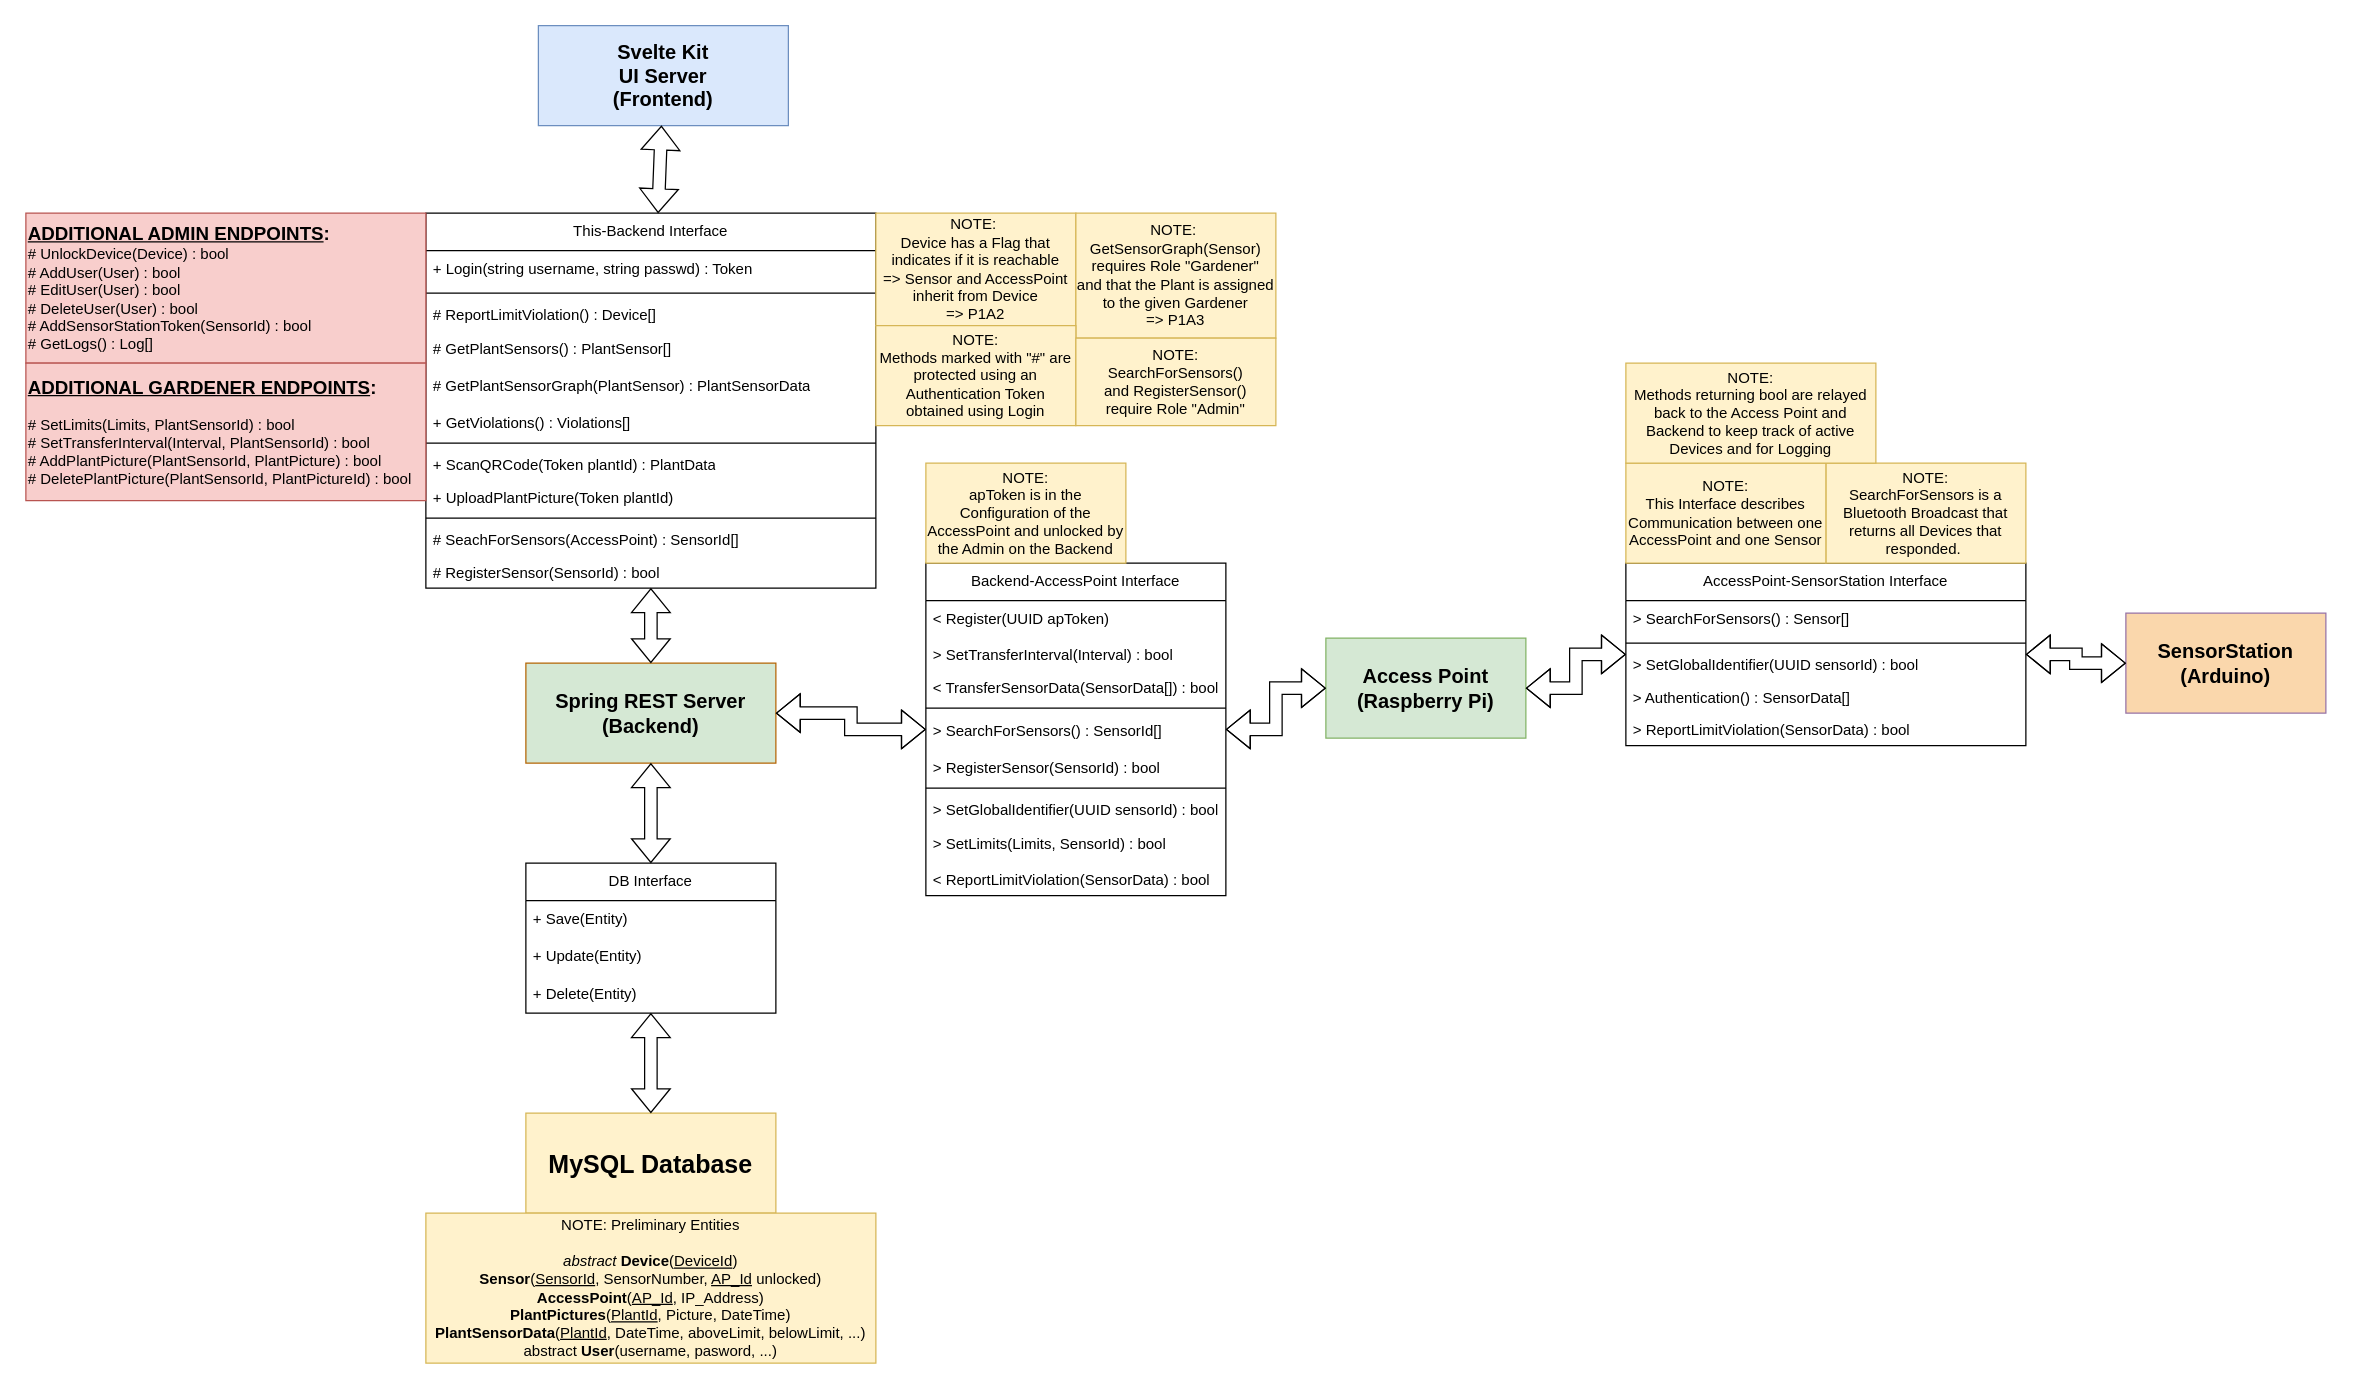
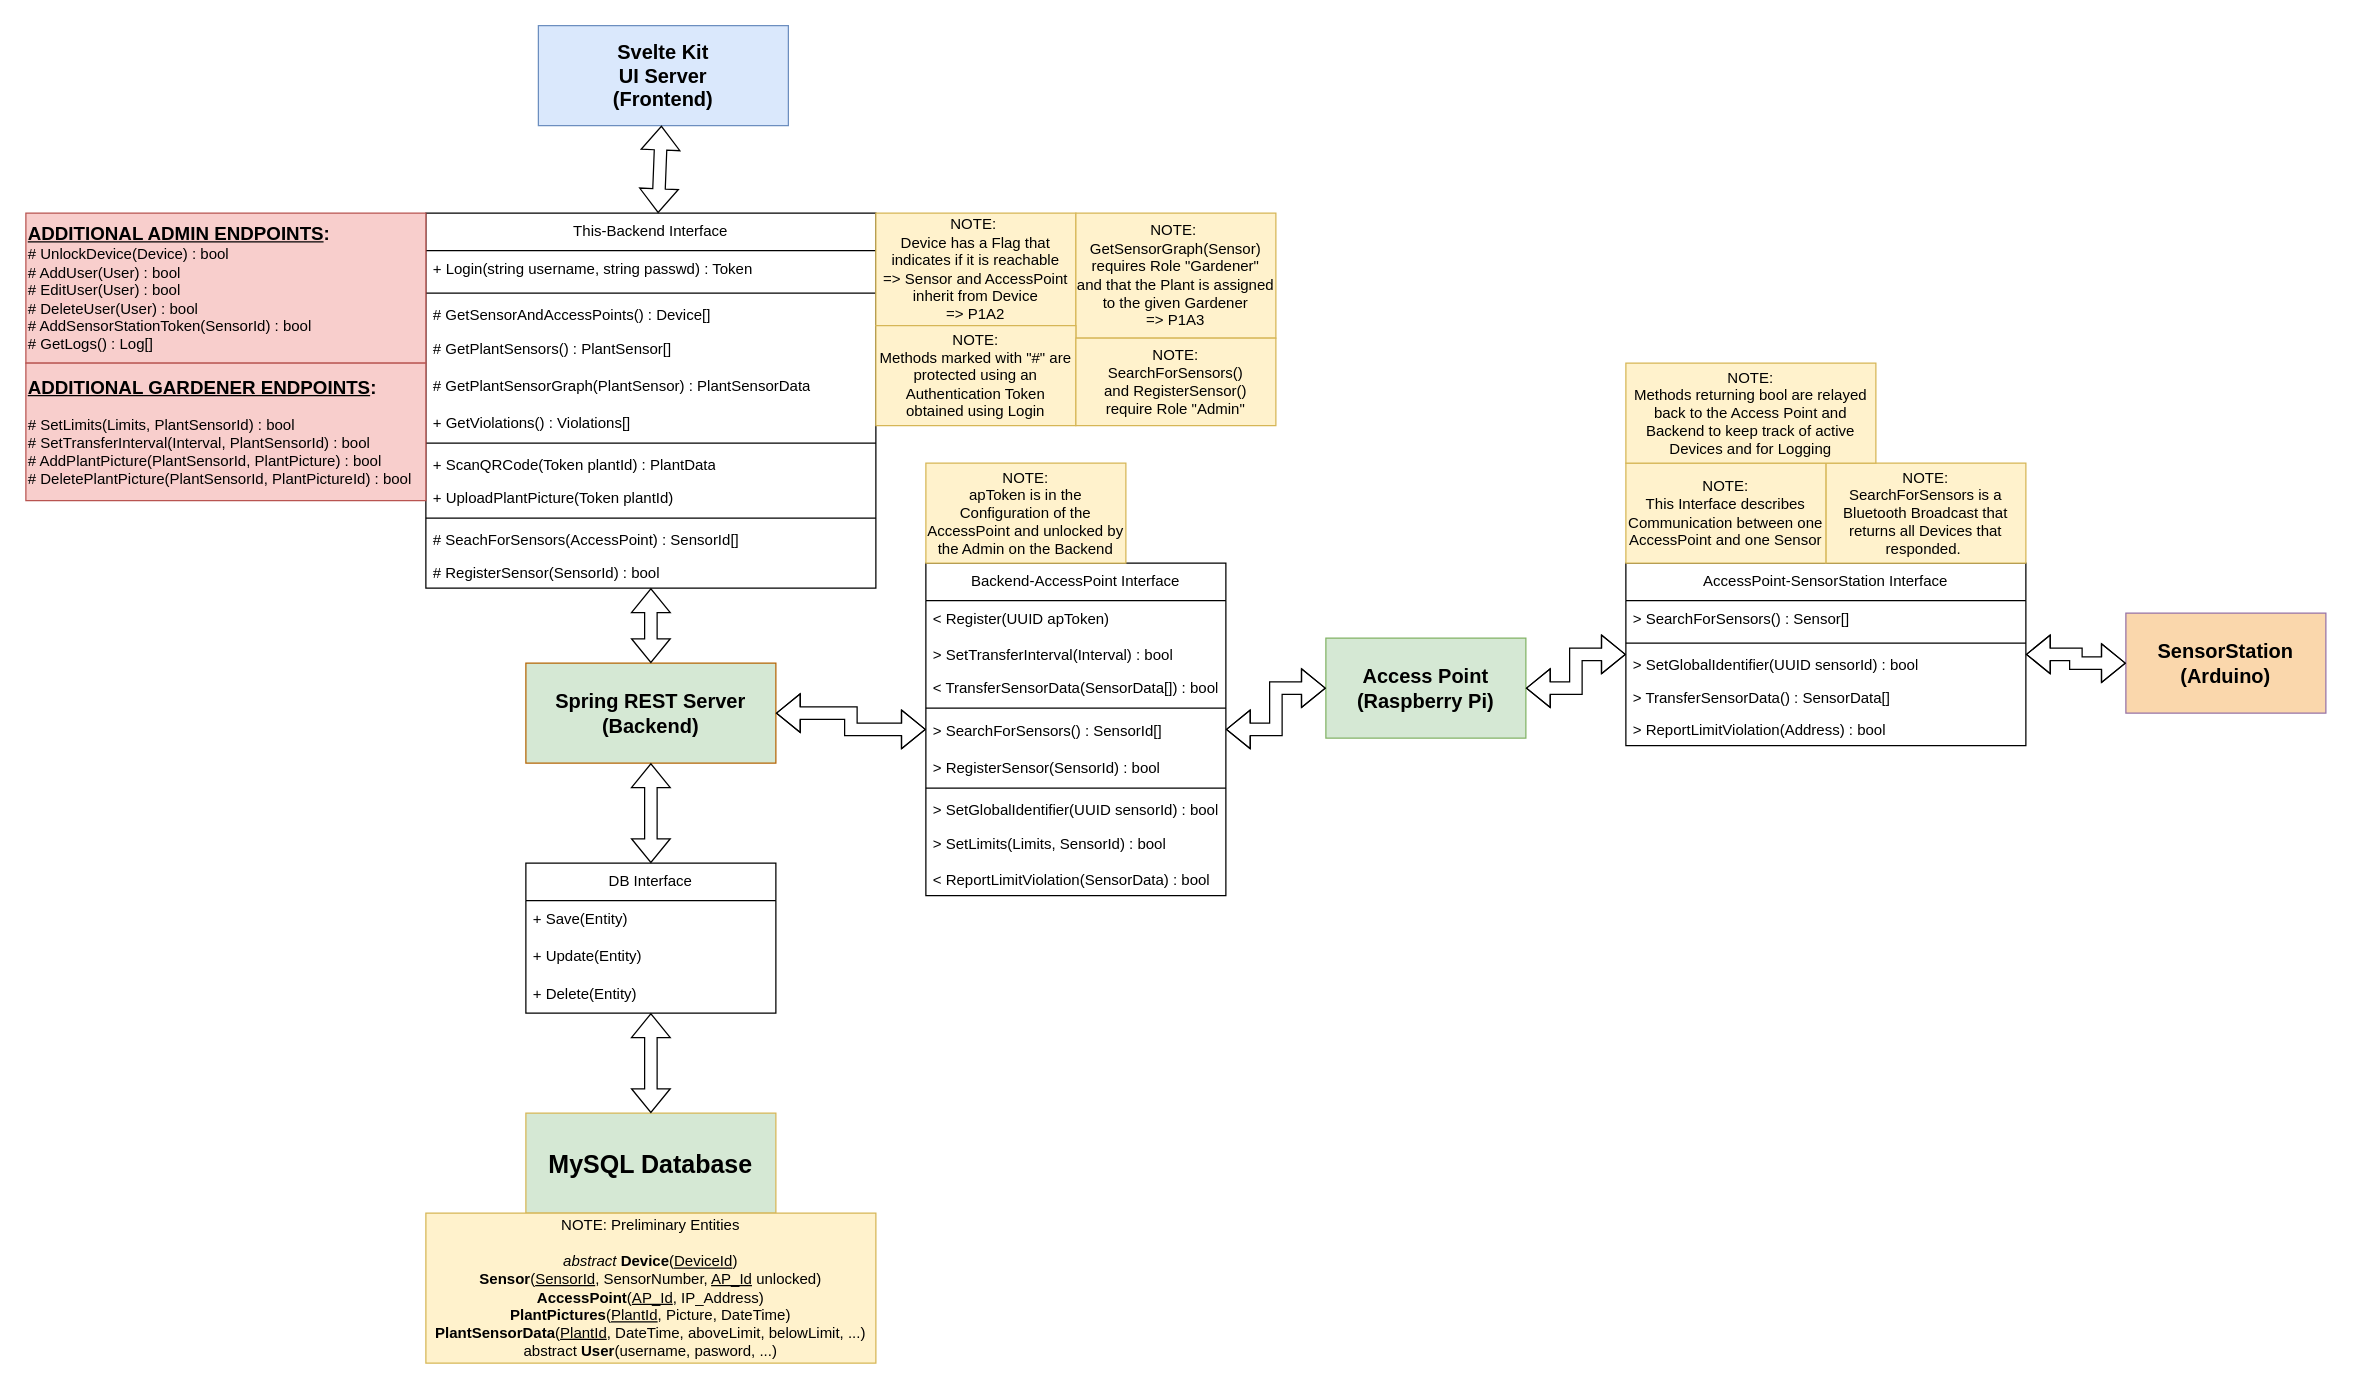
(561, 316) -> (585, 316)
(1760, 698) -> (1781, 698)
(1786, 731) -> (1773, 731)
(651, 1163) -> (651, 1163)
